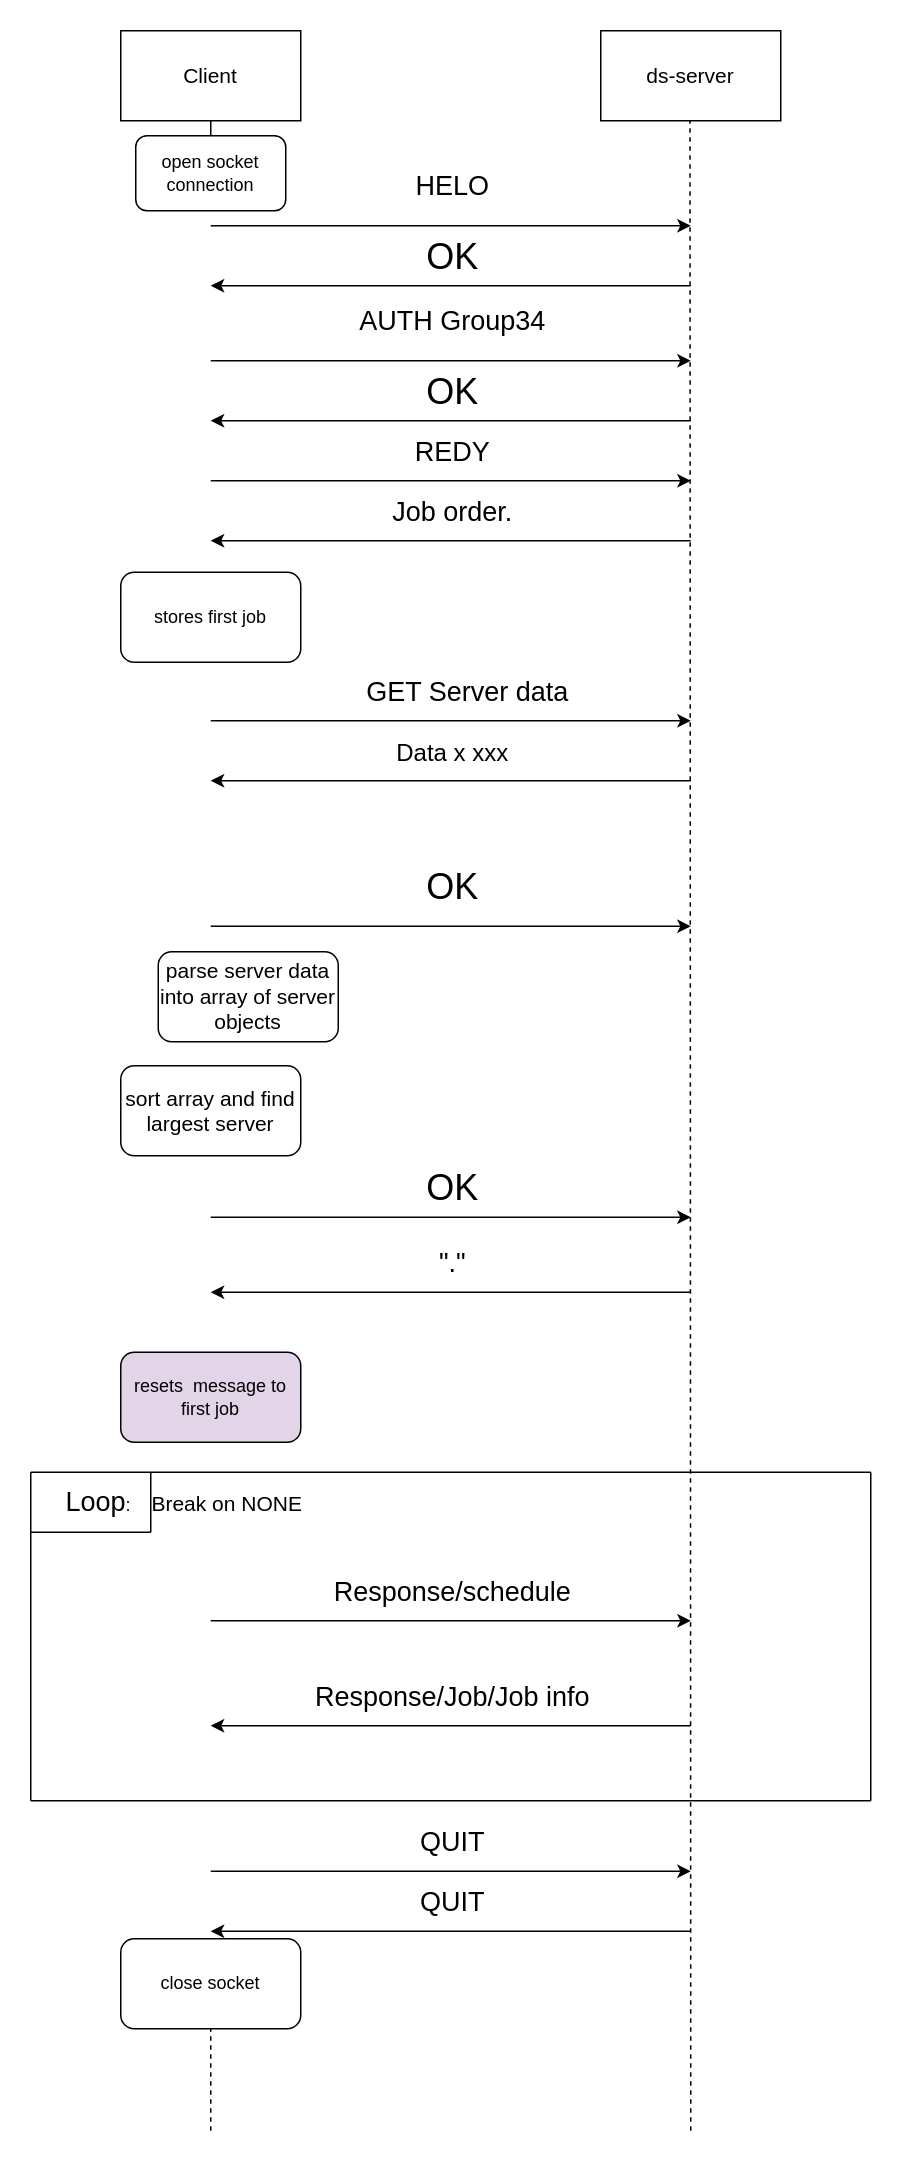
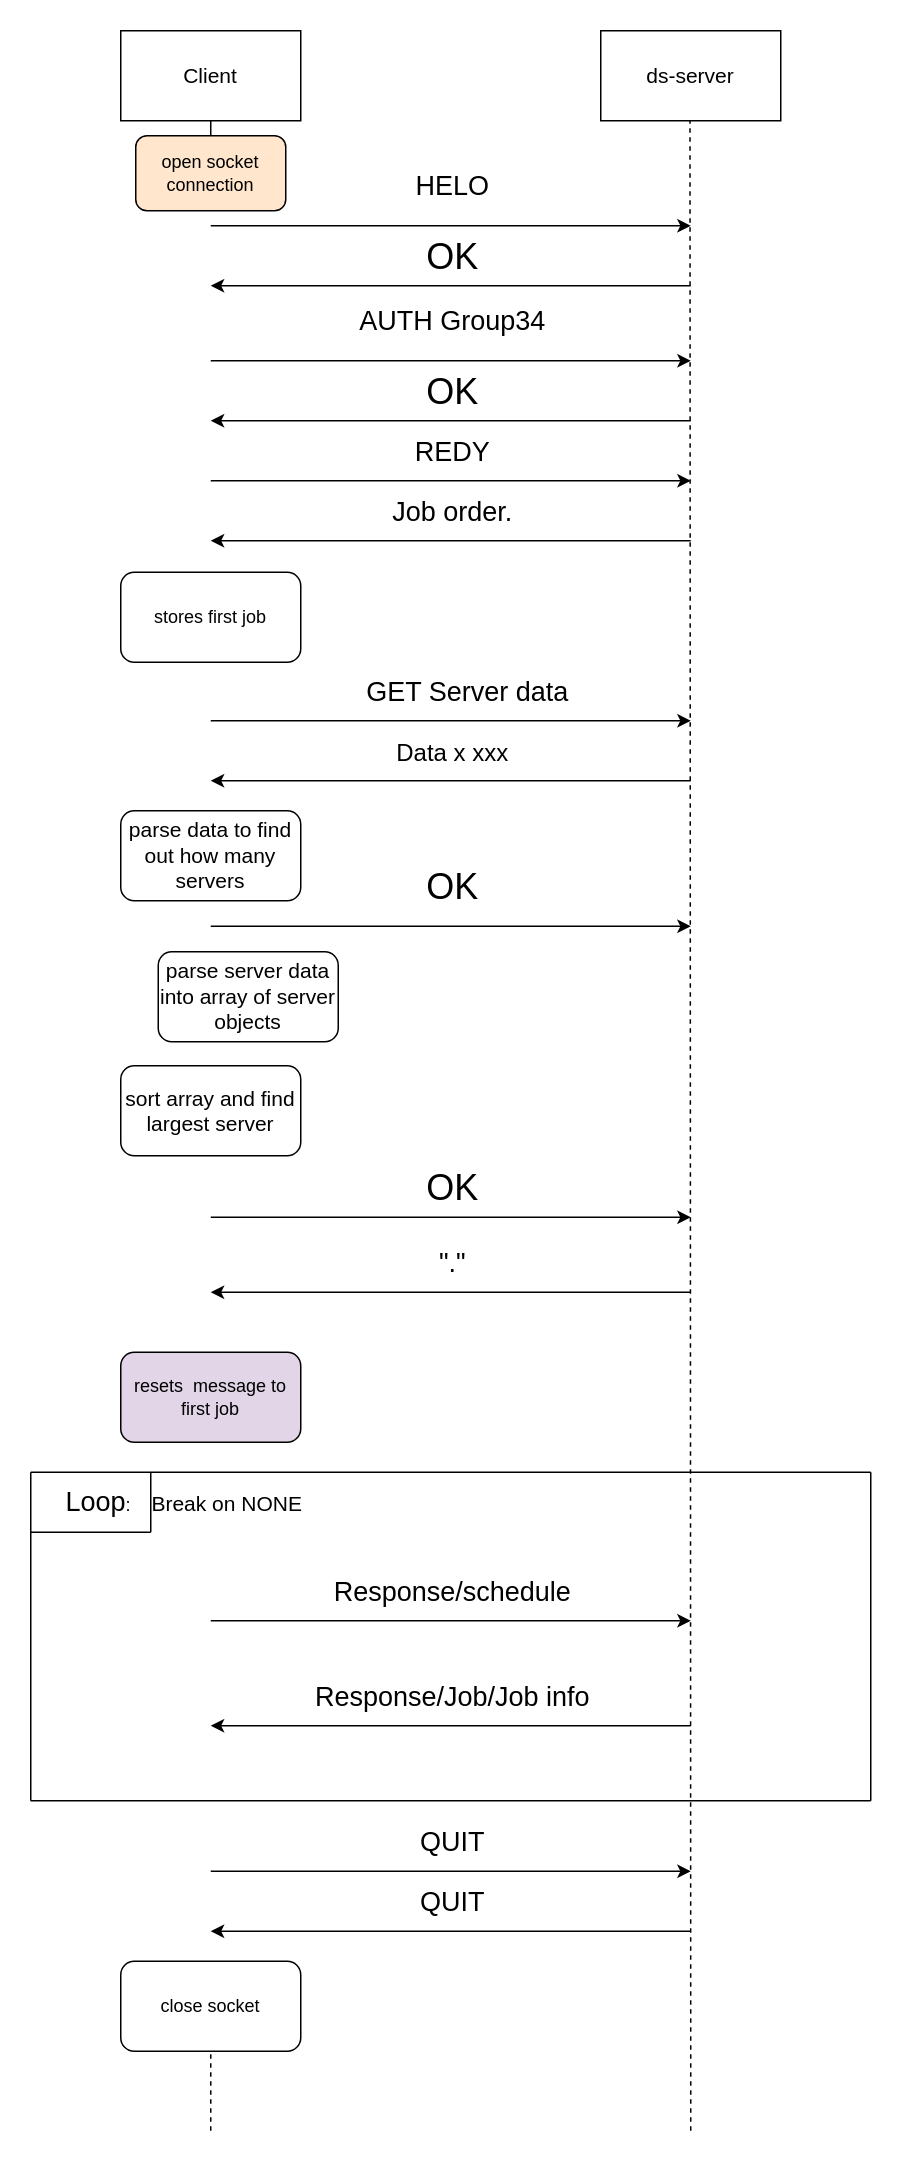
(211, 173) -> (211, 173)
none -> (211, 856)
(211, 1984) -> (211, 2006)
